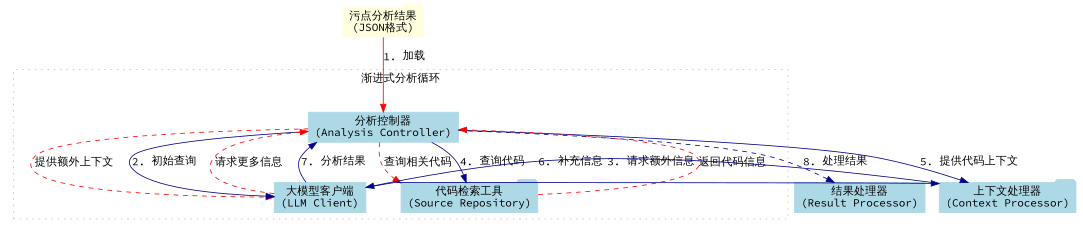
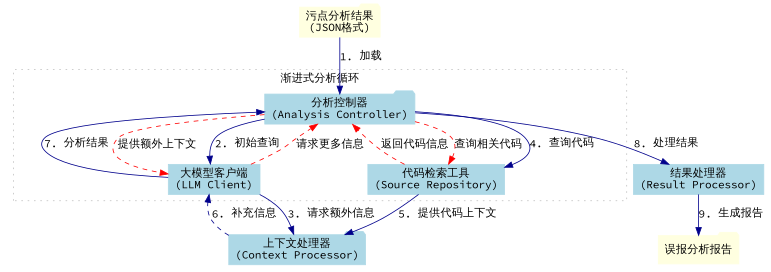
(383, 76) -> (340, 62)
(383, 127) -> (340, 109)
(711, 142) -> (387, 216)
(701, 146) -> (541, 127)
(656, 159) -> (213, 222)
(469, 198) -> (436, 179)
none -> (699, 250)
